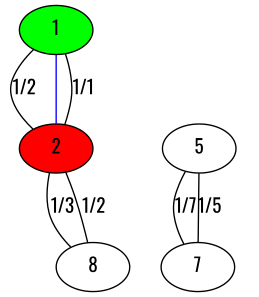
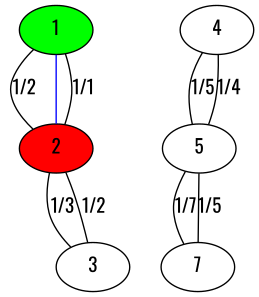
none -> (217, 30)
(93, 267) -> (93, 267)
